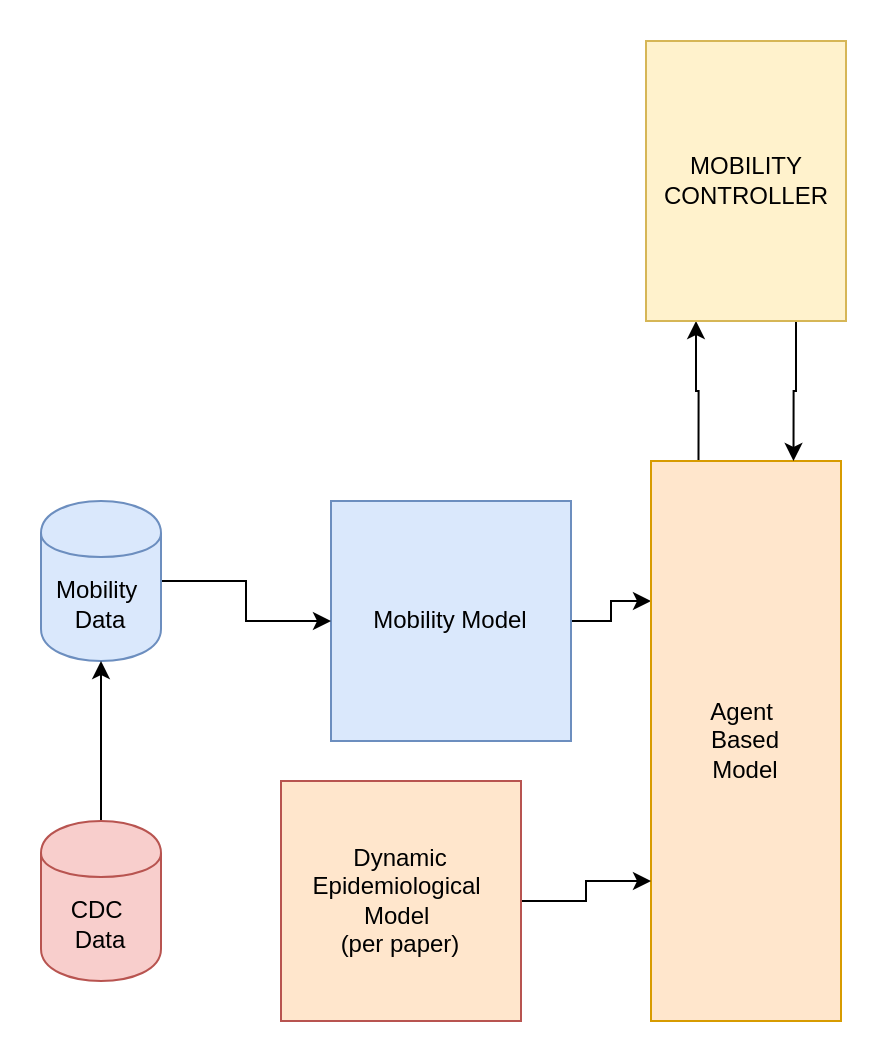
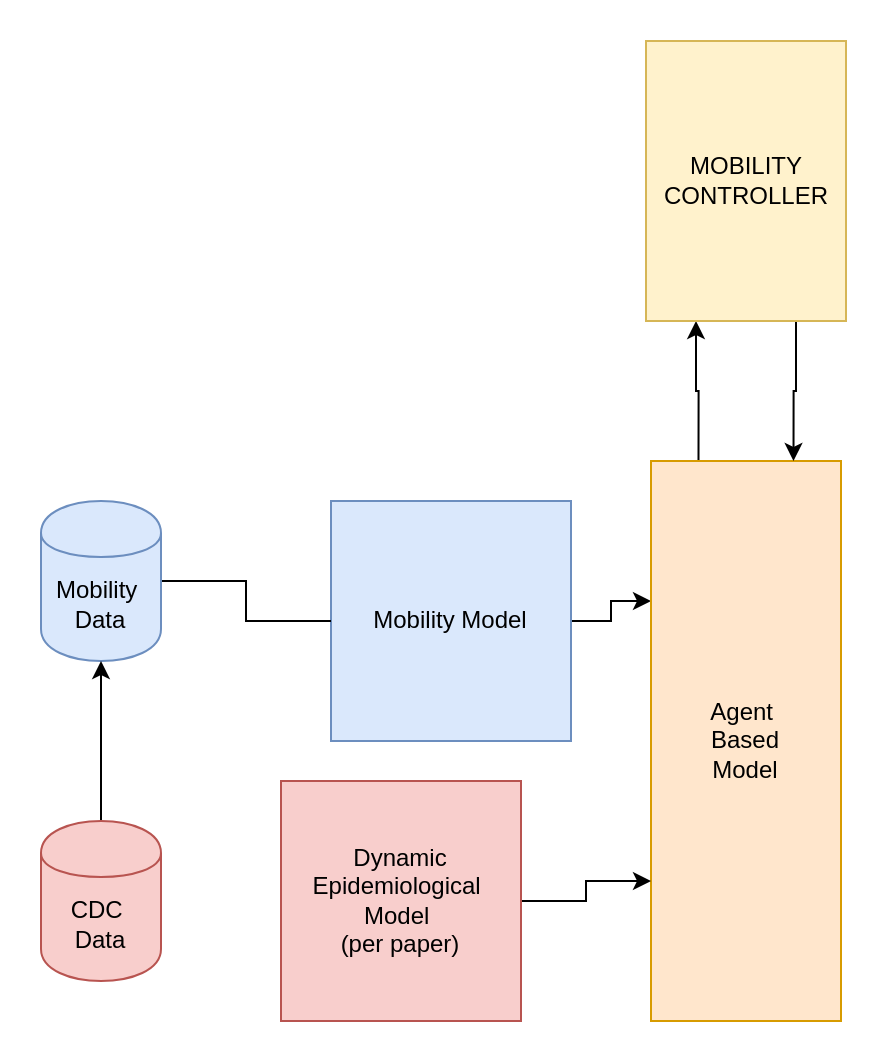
(316, 621) -> (322, 621)
(401, 901) -> (401, 901)
